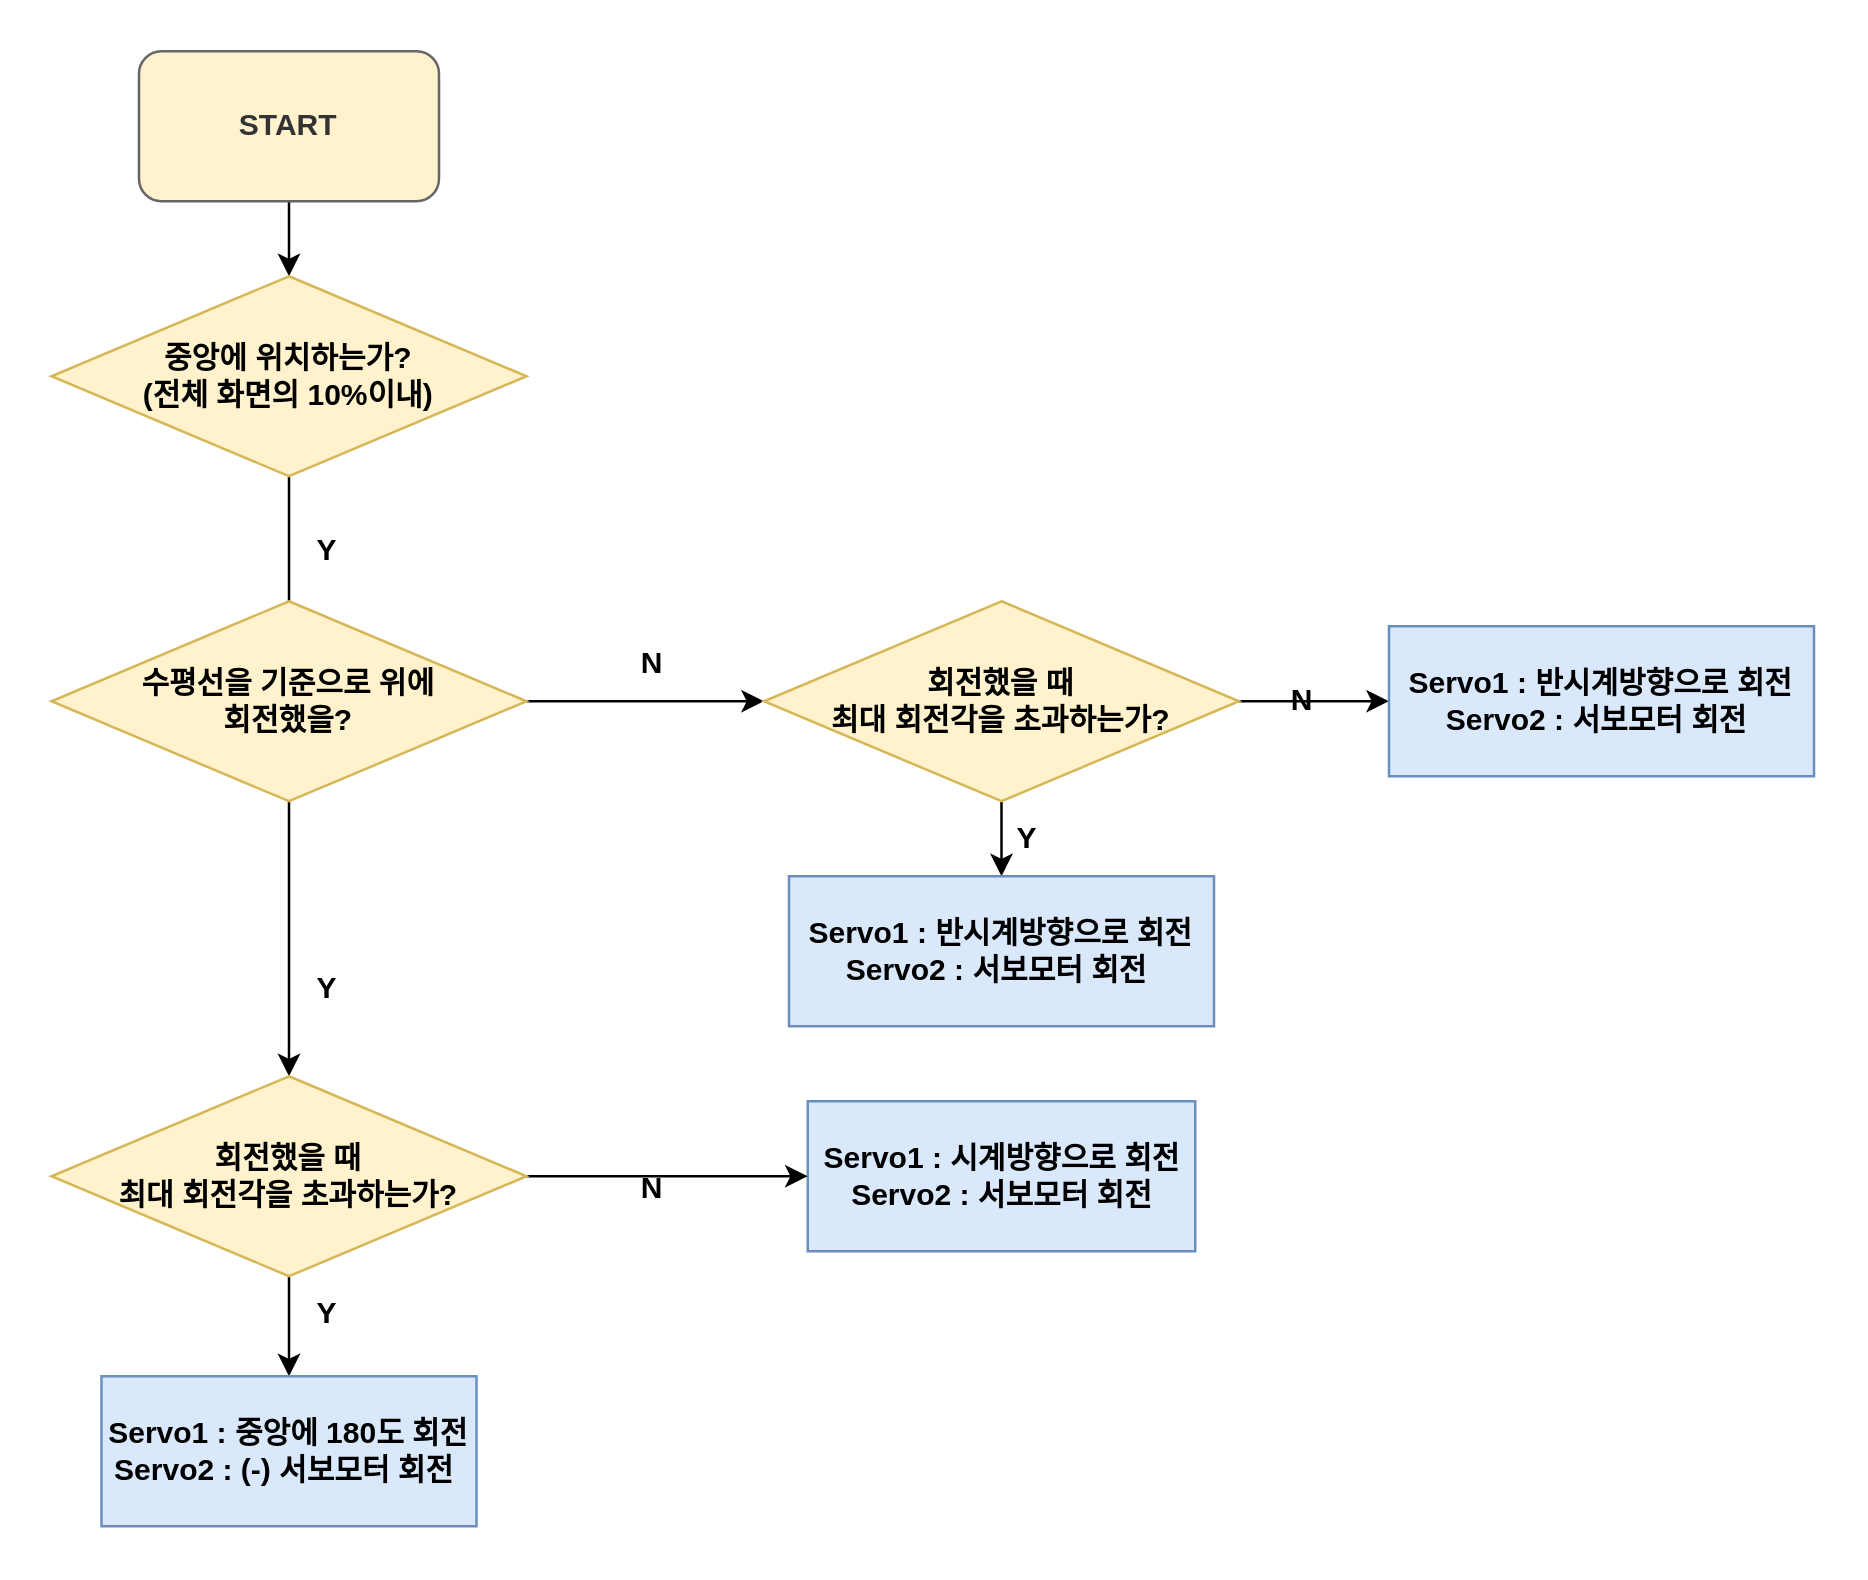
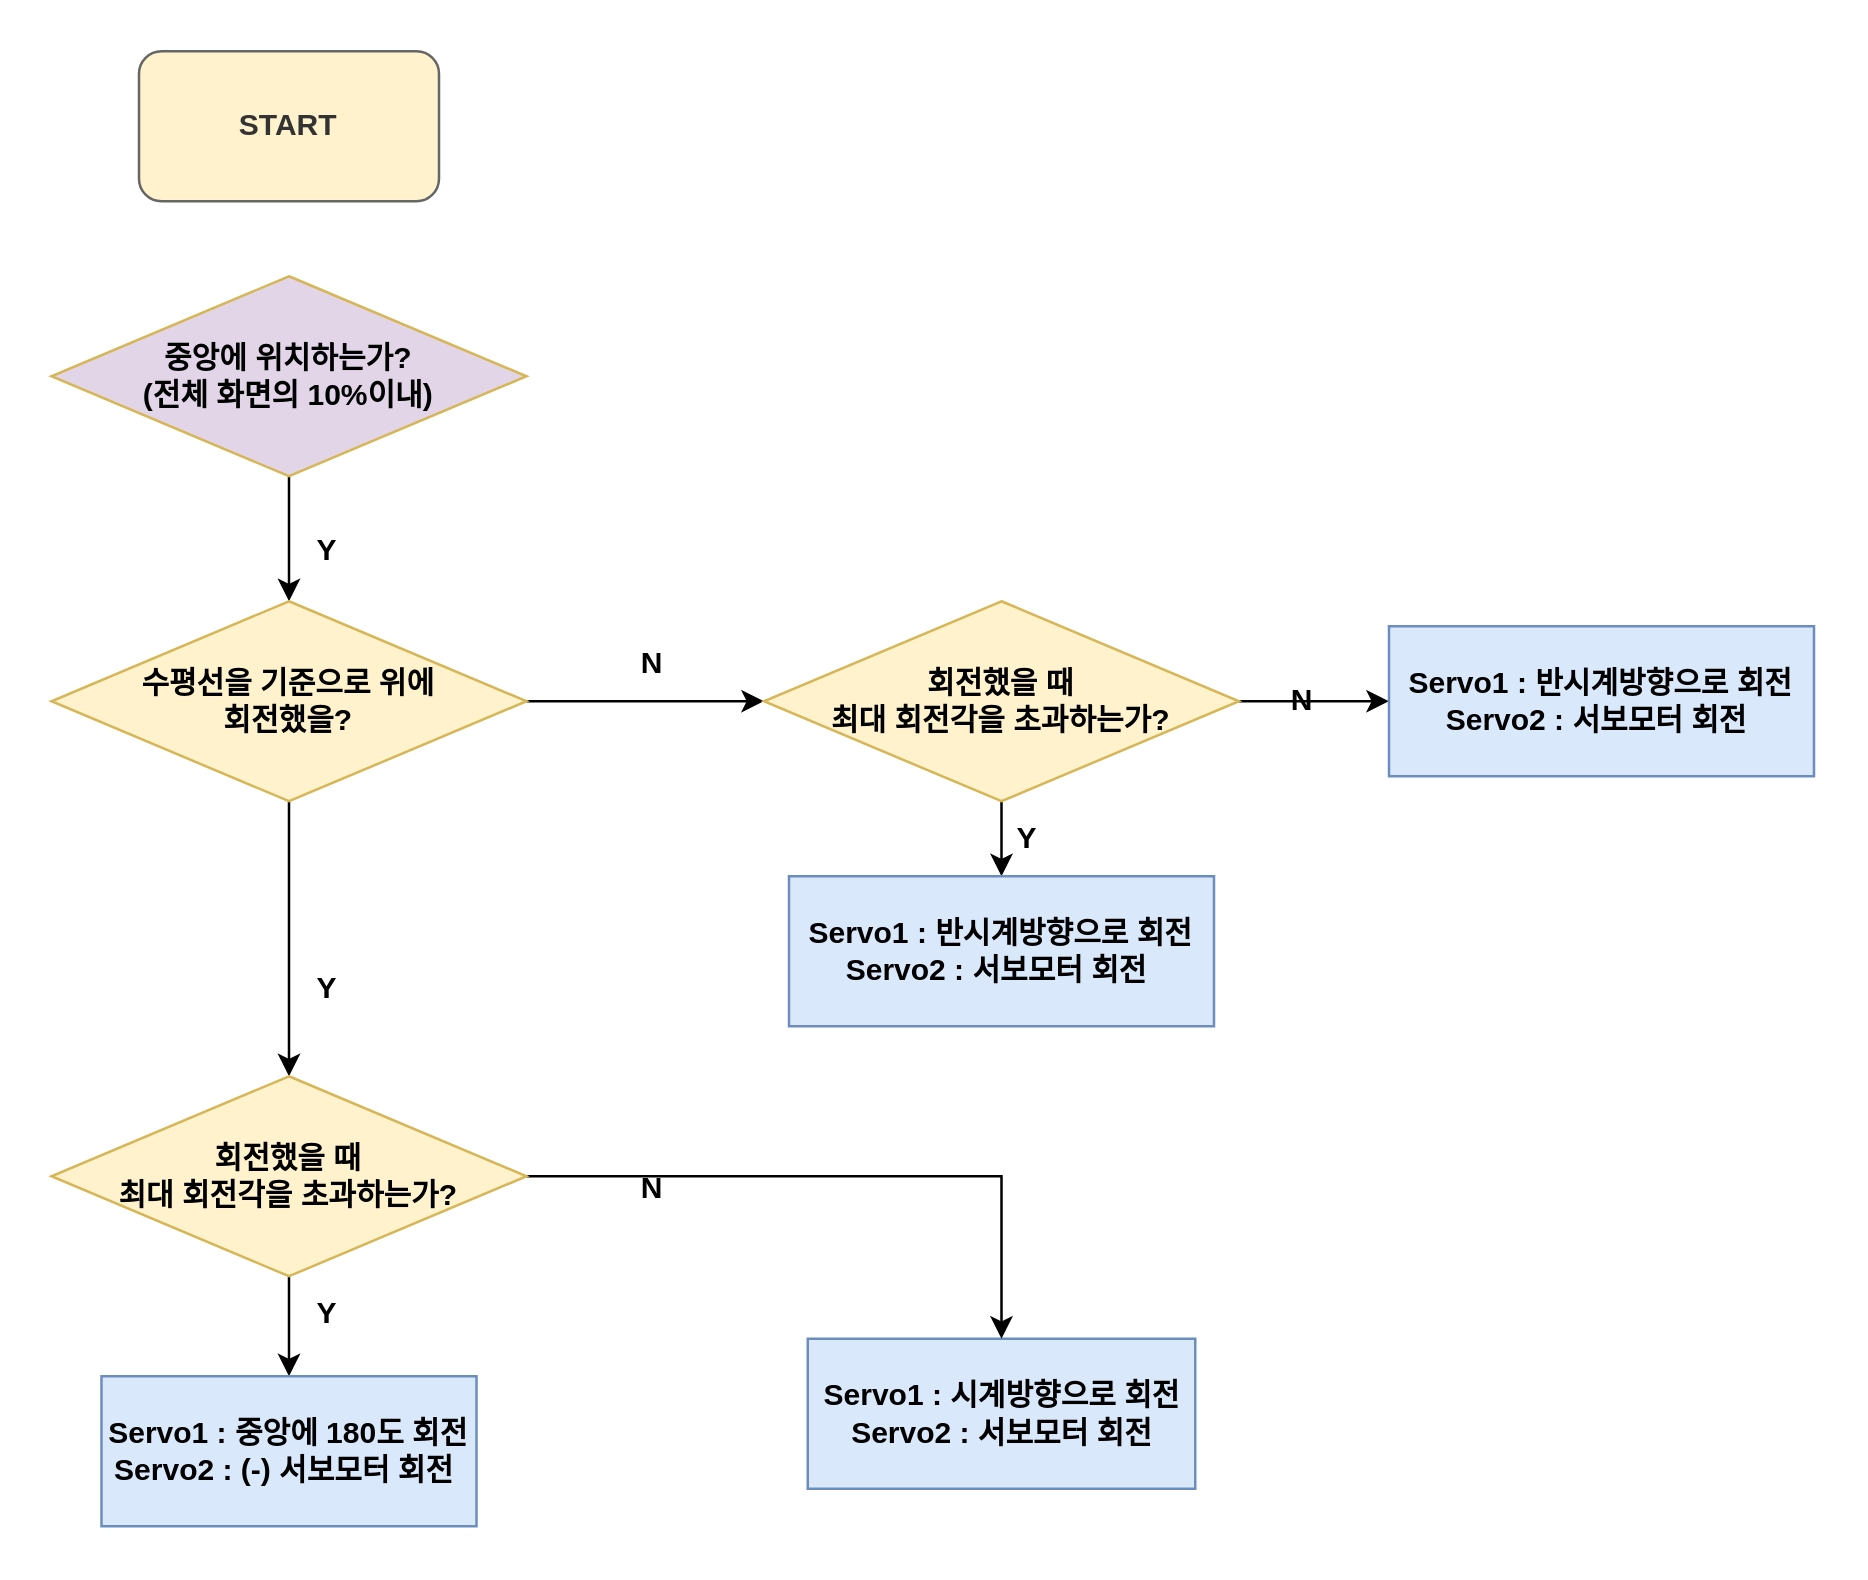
(289, 247) -> none
(289, 376) -> (289, 376)
(289, 590) -> (289, 583)
(1001, 1176) -> (1001, 1414)
